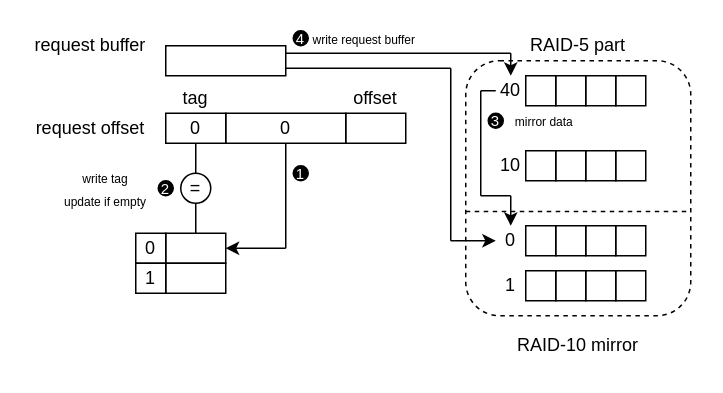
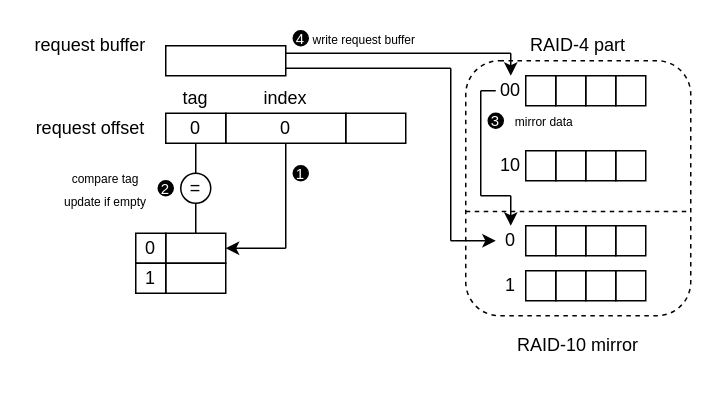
(578, 46) -> (578, 46)
(511, 91) -> (511, 91)
none -> (286, 98)
(376, 98) -> none
(106, 188) -> (106, 188)
